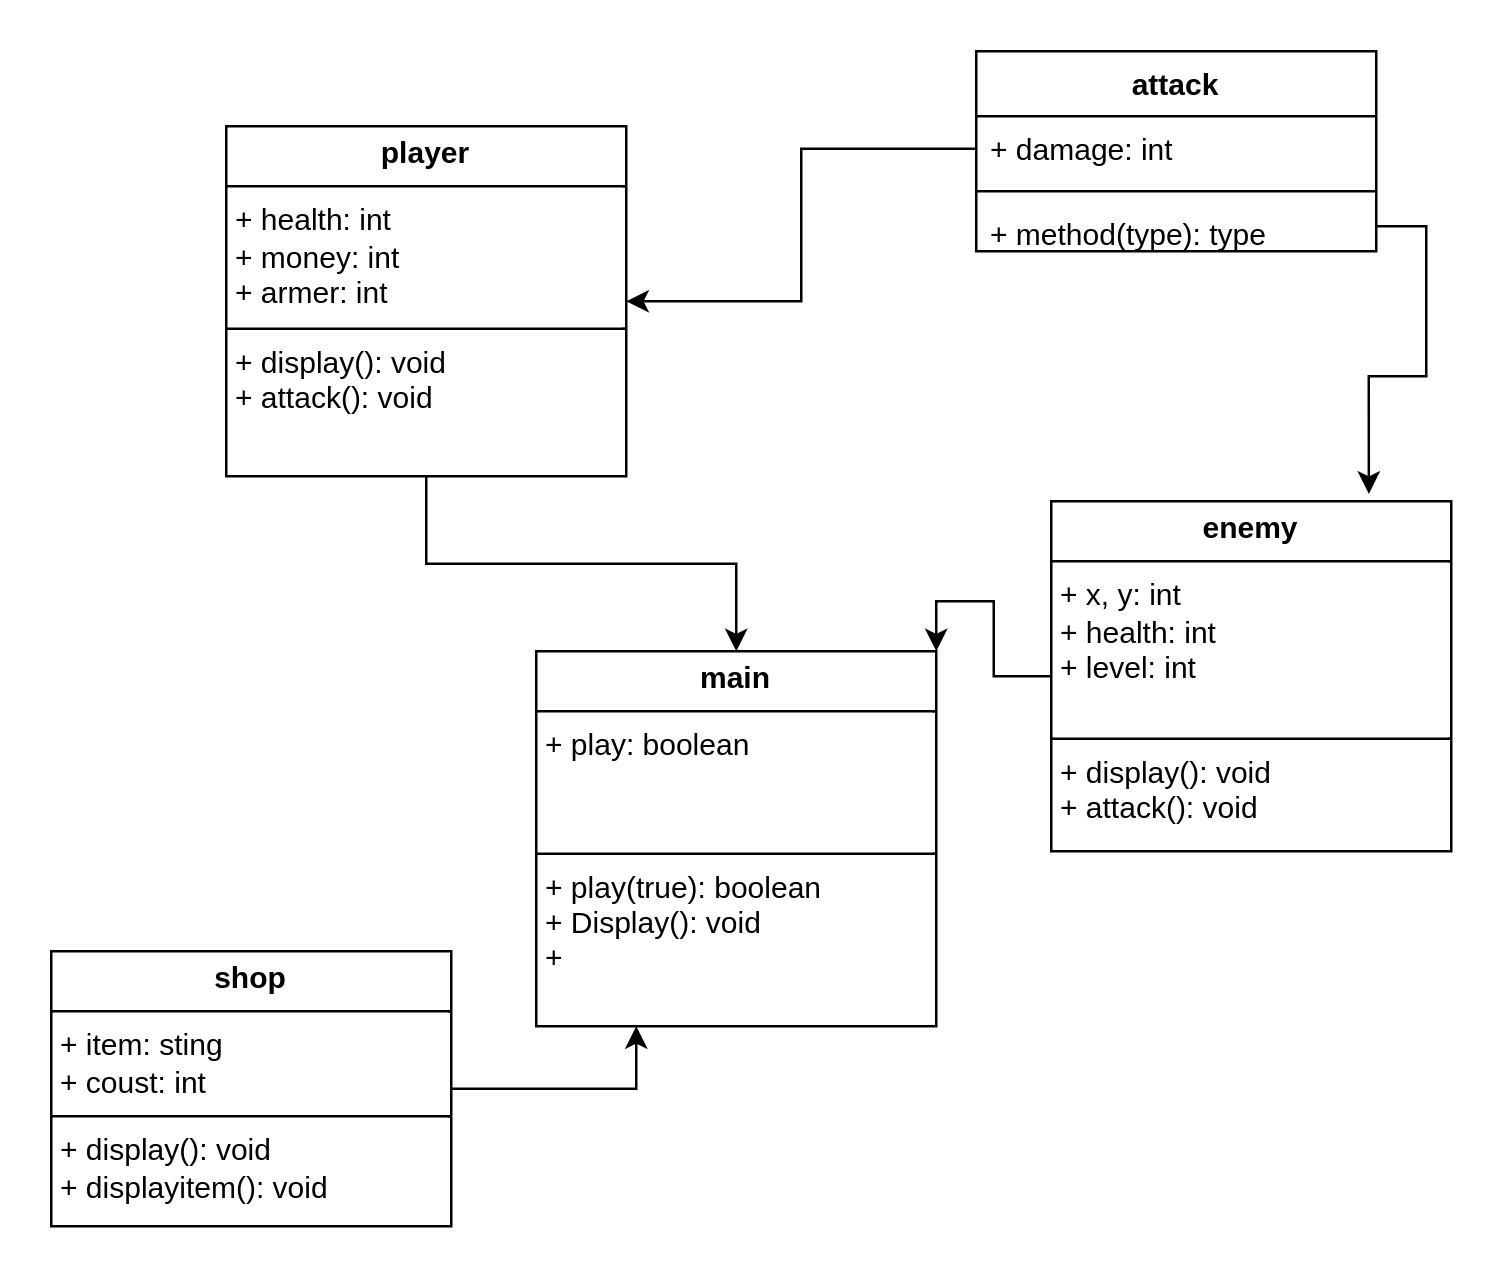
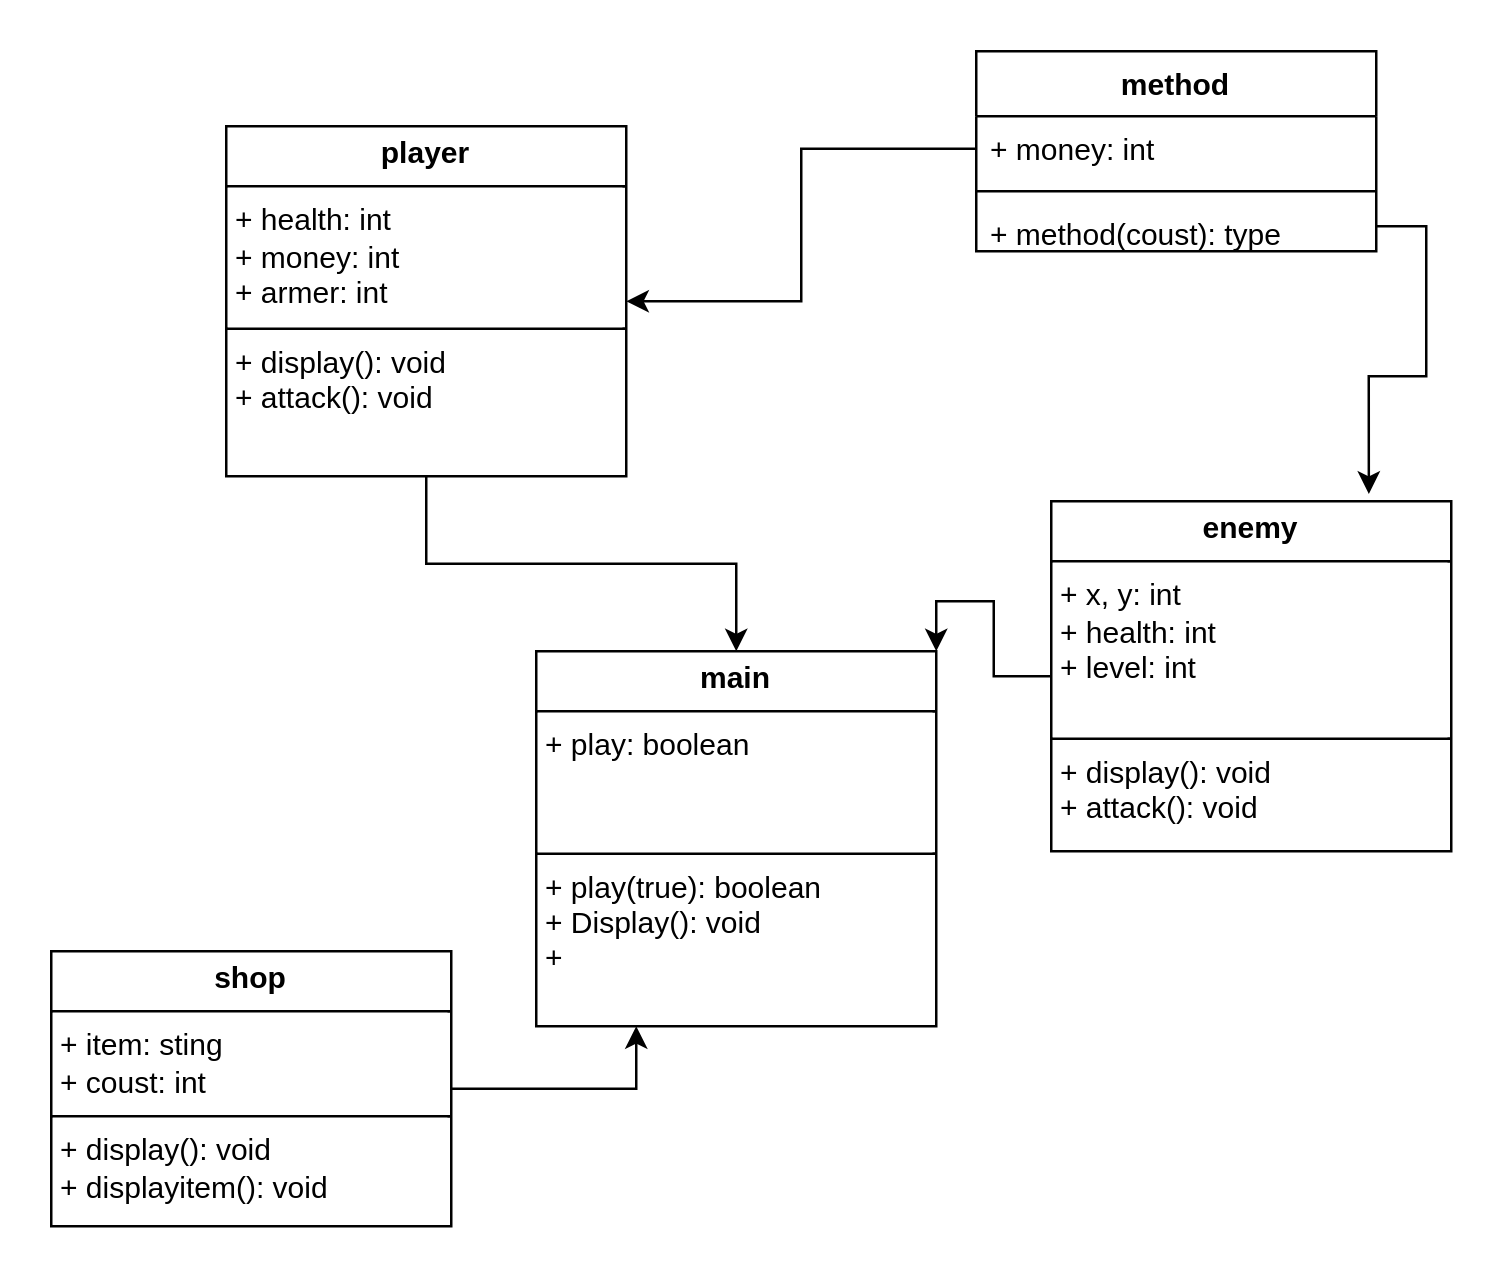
(1176, 87) -> (1176, 87)
(1085, 152) -> (1076, 152)
(1148, 237) -> (1156, 237)
